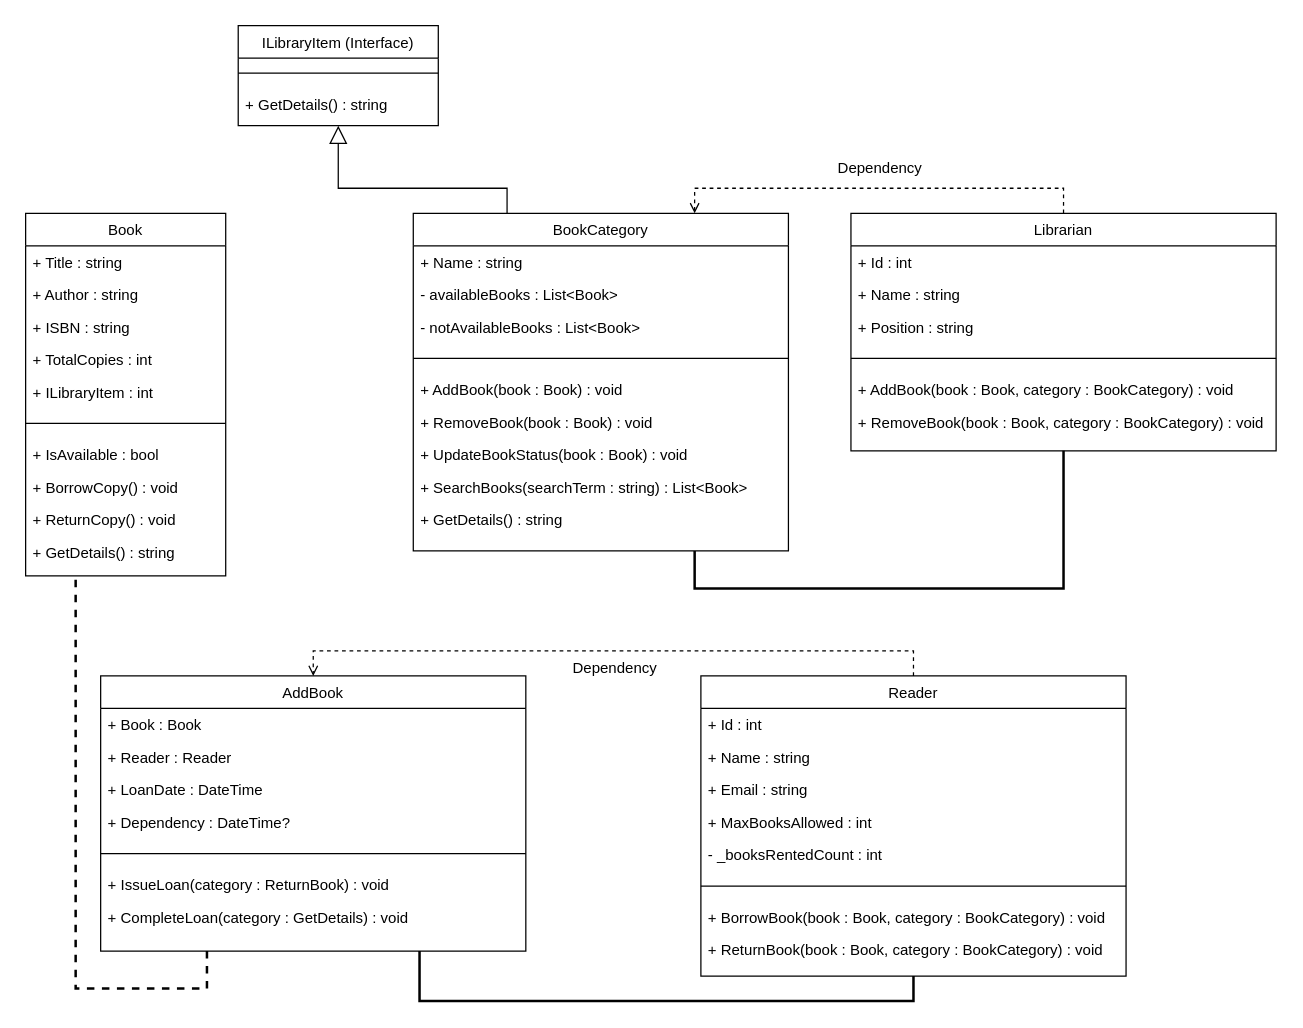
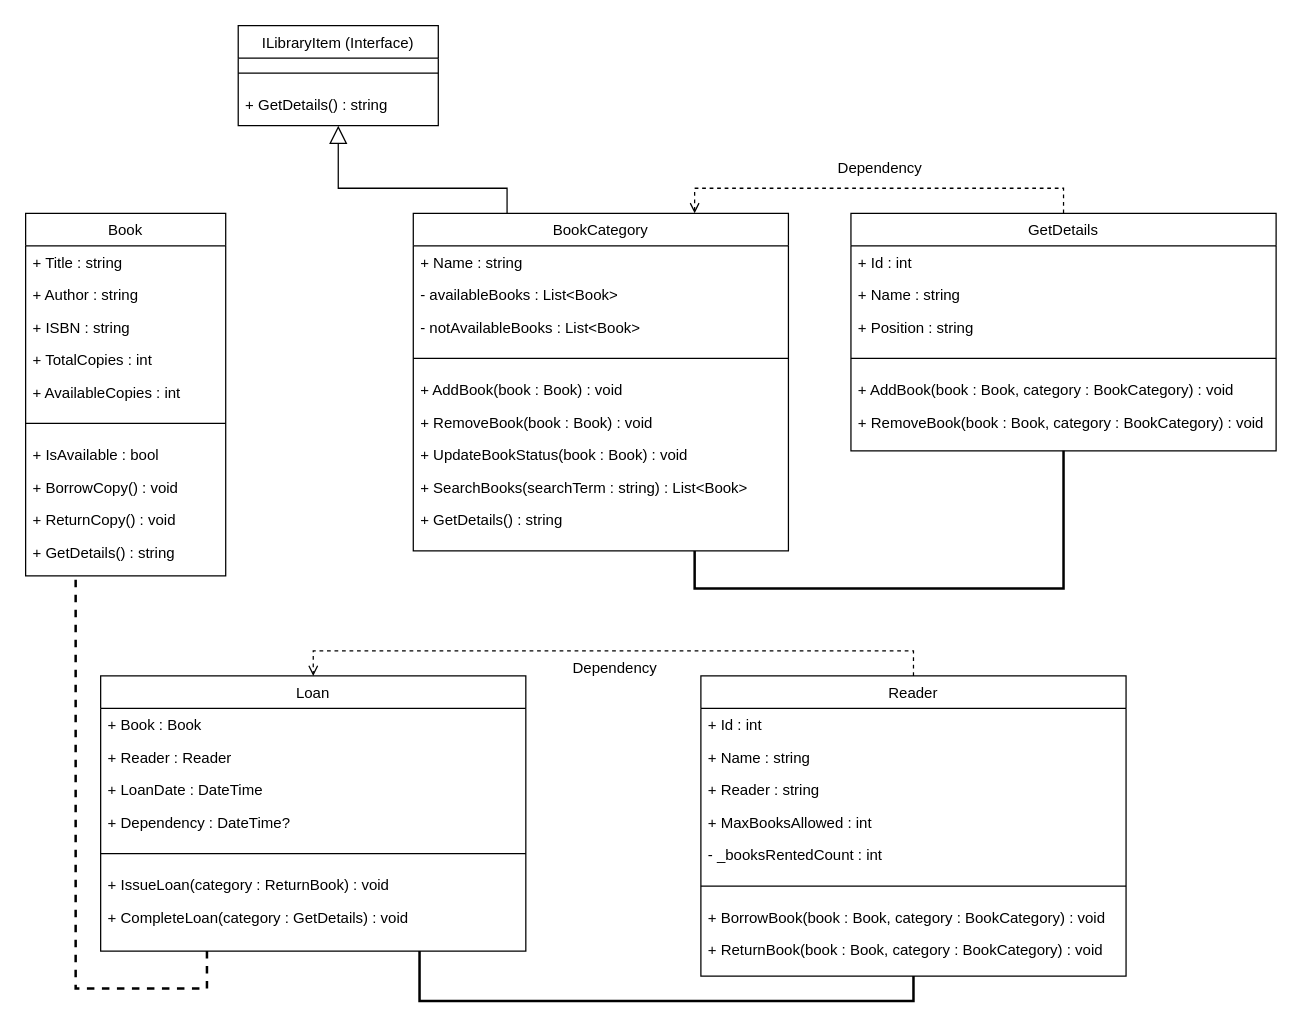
(1063, 230) -> (1063, 230)
(105, 393) -> (112, 393)
(313, 693) -> (313, 693)
(761, 790) -> (769, 790)
